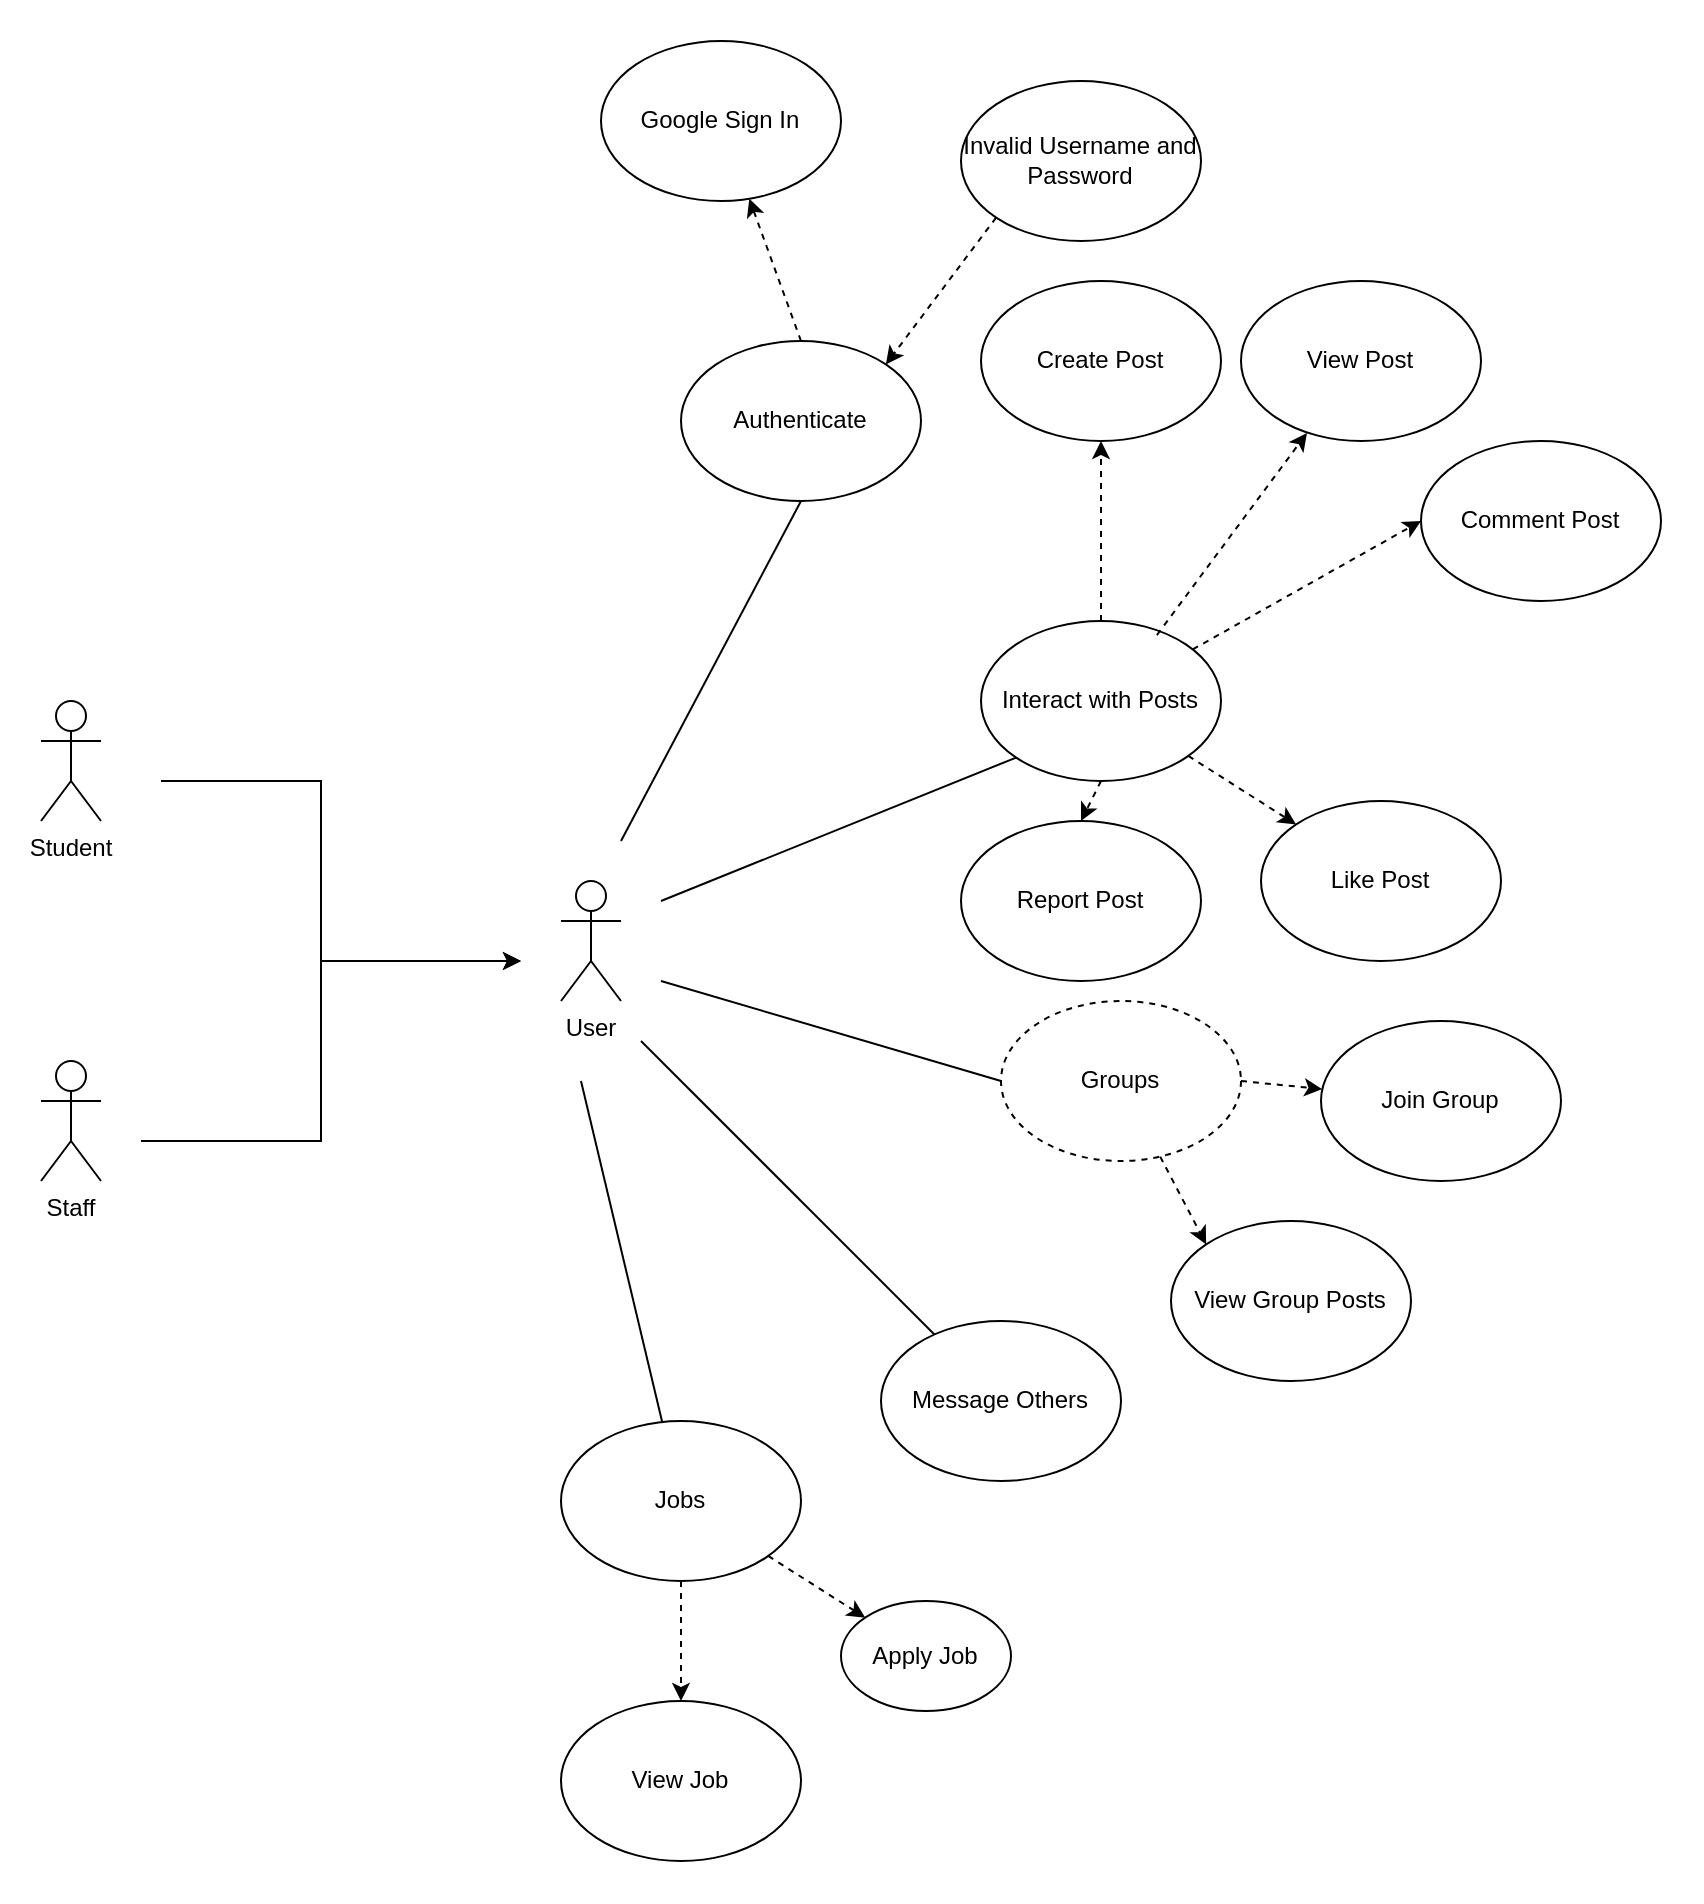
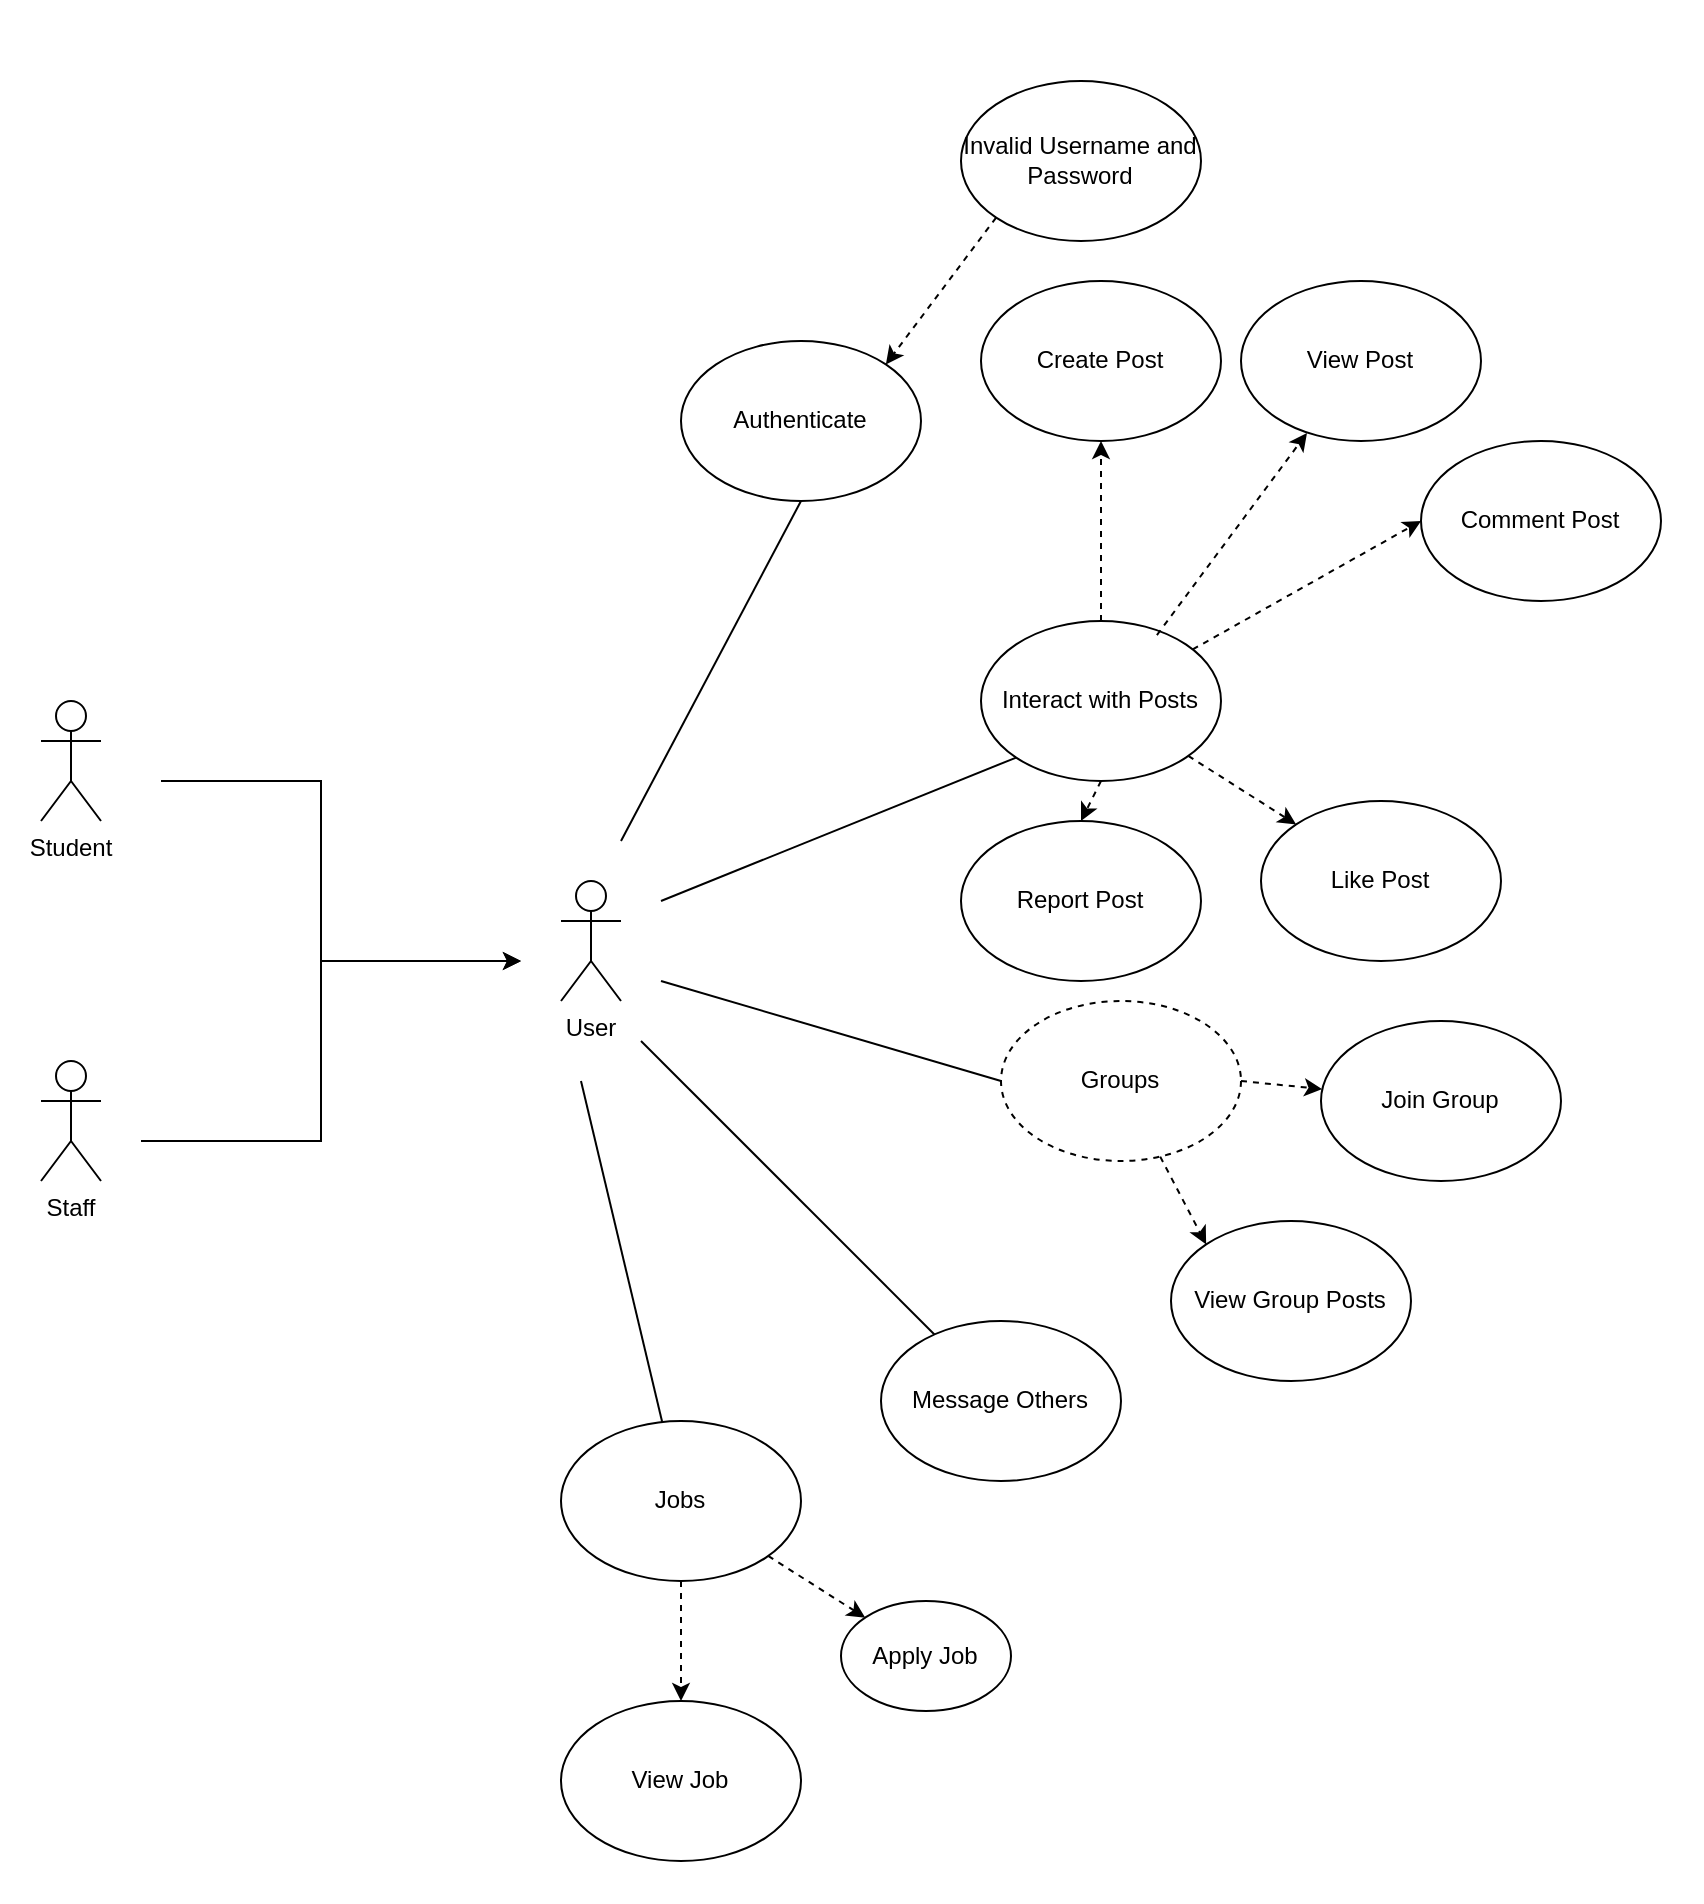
(721, 121) -> none
(778, 277) -> none
